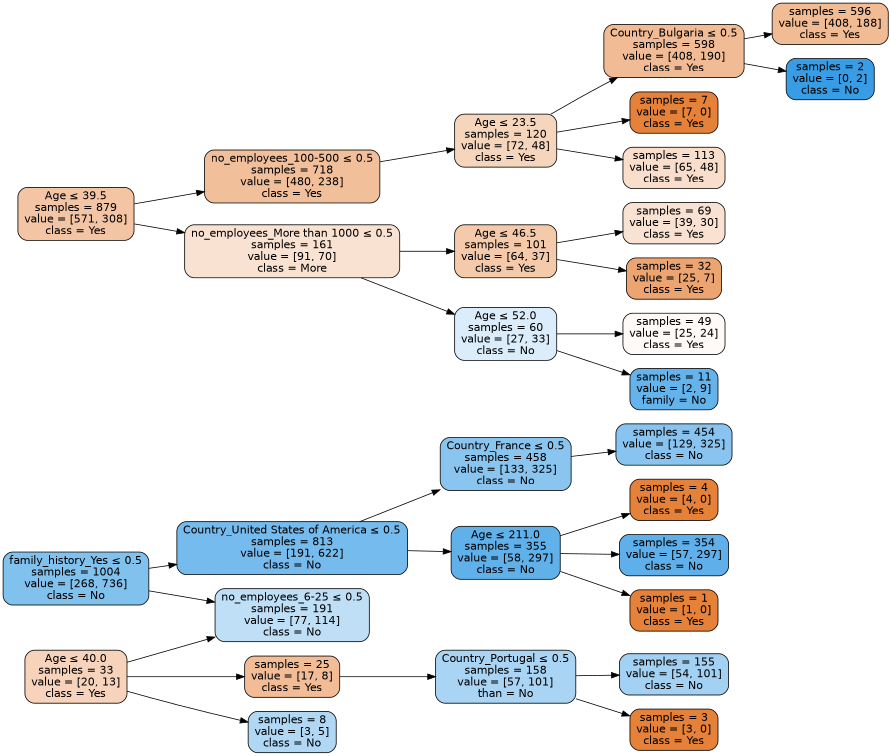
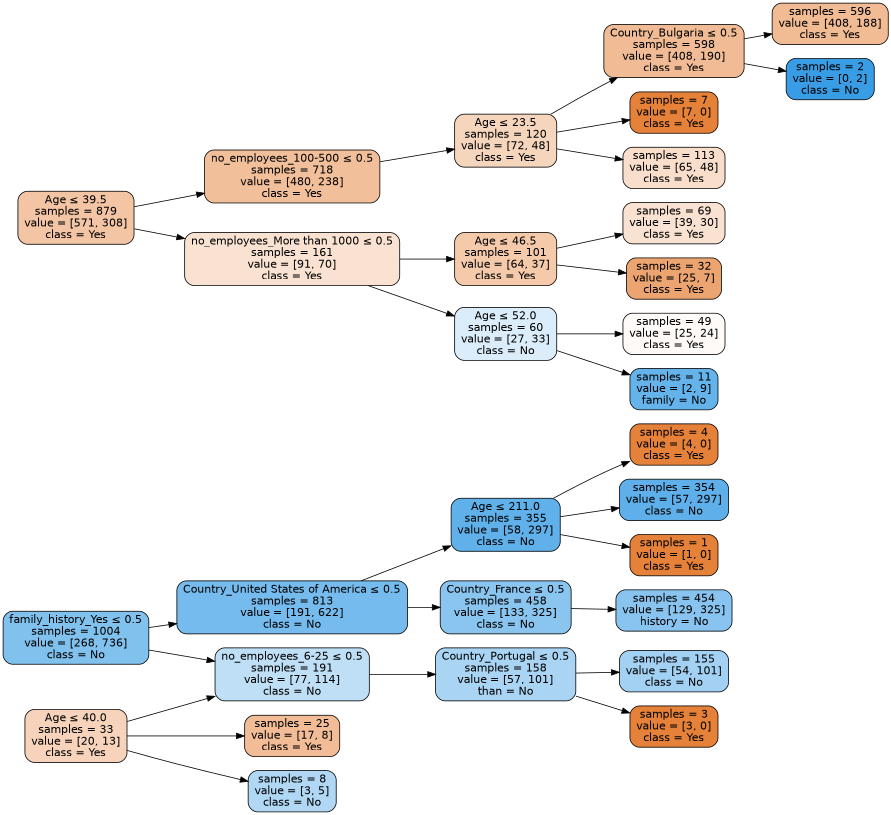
(292, 268) -> (292, 276)
(674, 456) -> (674, 622)
(384, 677) -> (399, 674)
